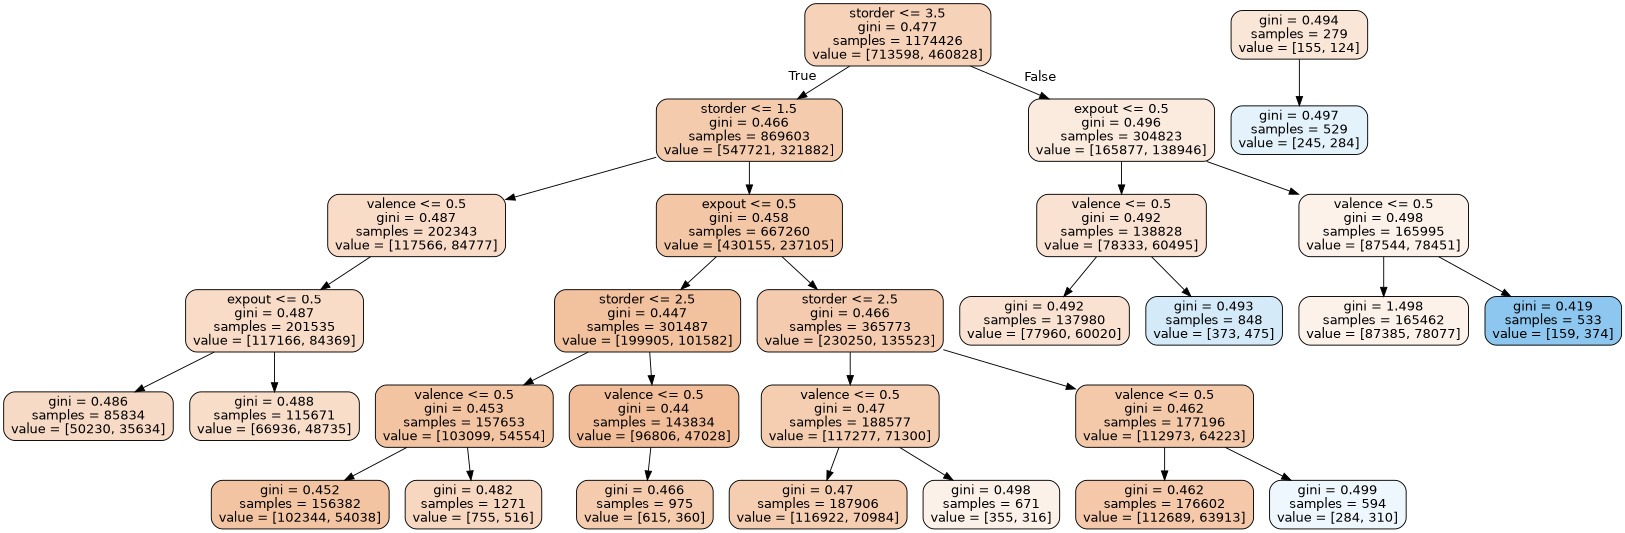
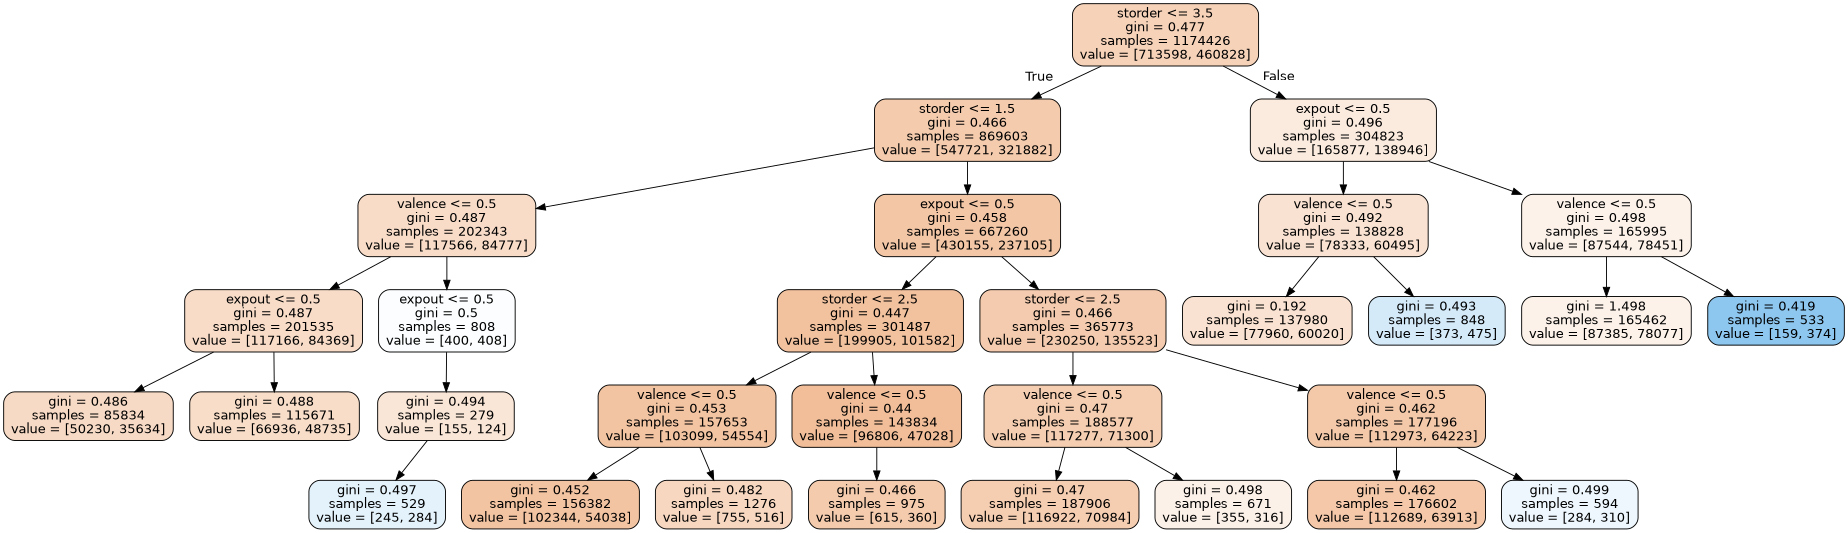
none -> (447, 321)
(1045, 321) -> (1267, 321)
(473, 505) -> (724, 505)
